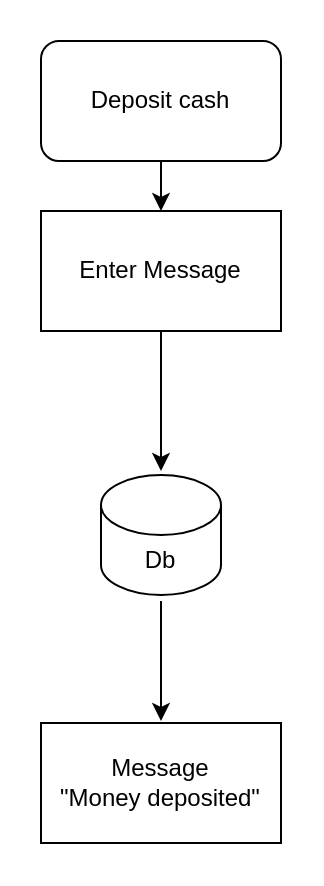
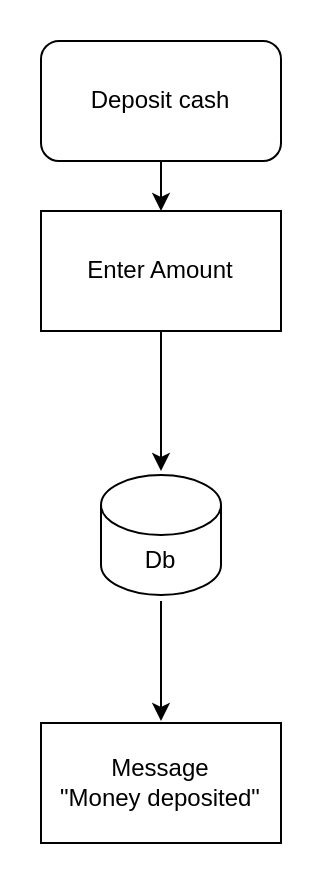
(161, 271) -> (161, 271)
